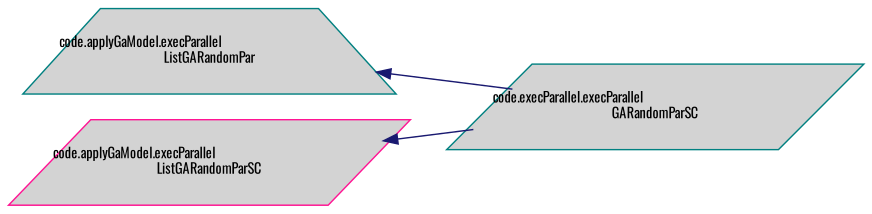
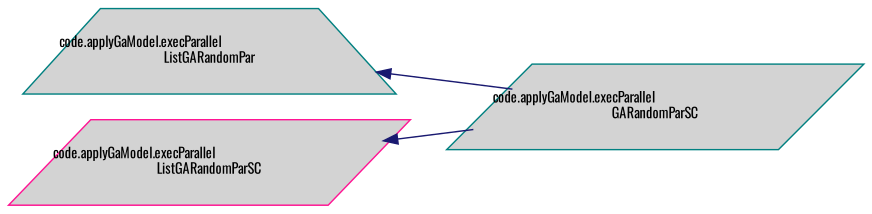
(655, 107) -> (655, 107)
